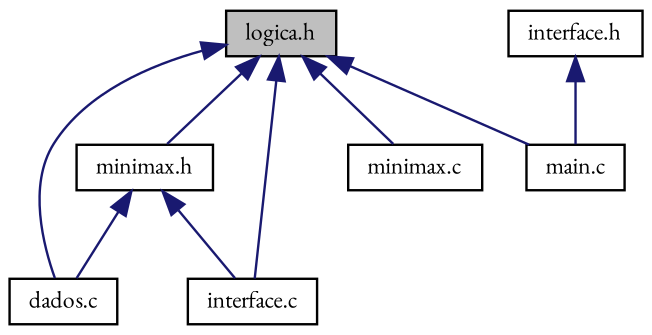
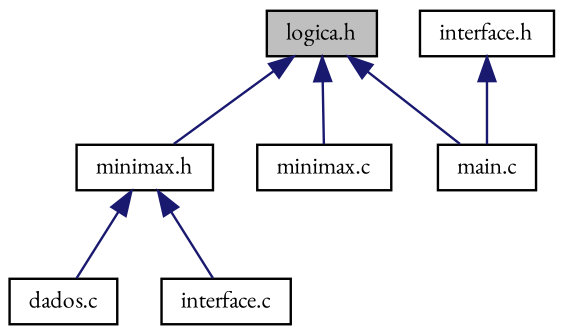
(66, 127) -> none
(266, 180) -> none
